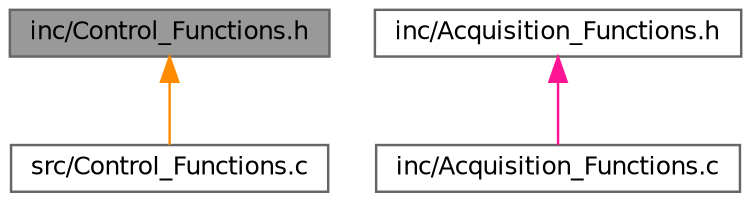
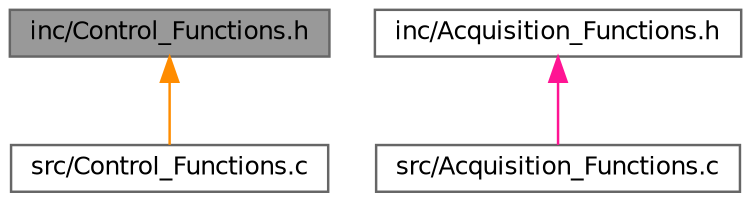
(558, 168) -> (558, 168)
